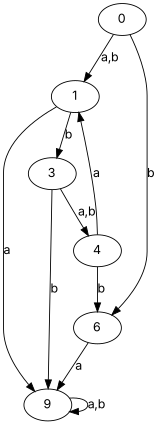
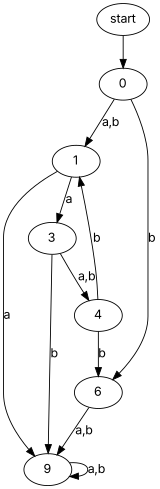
none -> (123, 19)
(69, 135) -> (69, 200)
(97, 174) -> (97, 238)
(79, 366) -> (84, 431)
